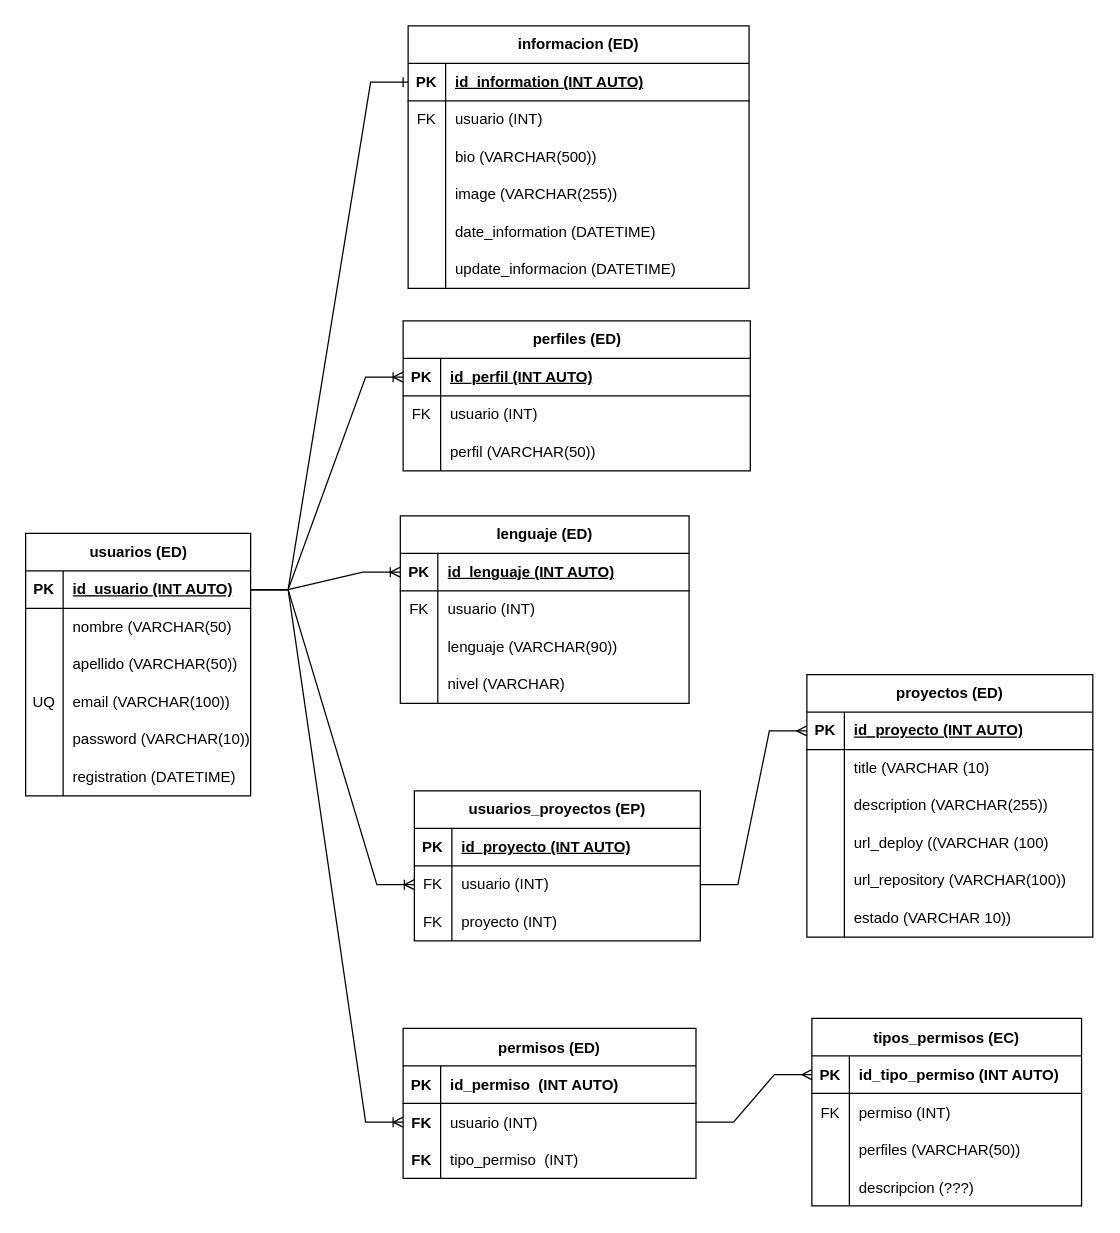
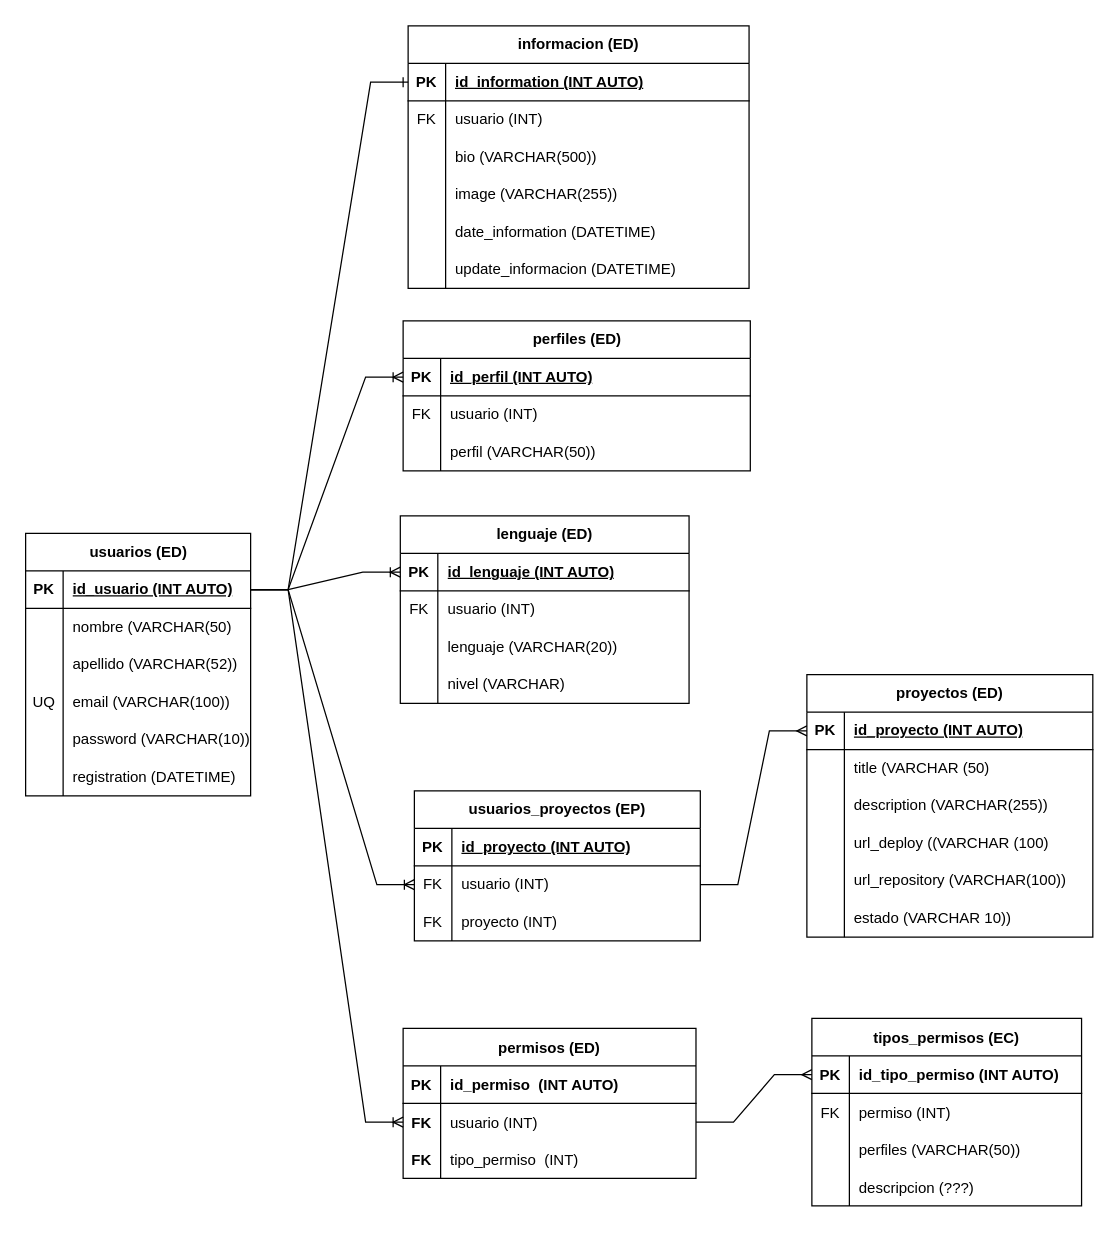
(537, 647) -> (537, 647)
(158, 664) -> (158, 664)
(926, 768) -> (926, 768)
